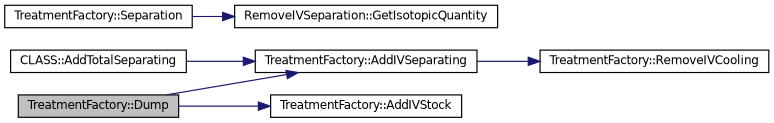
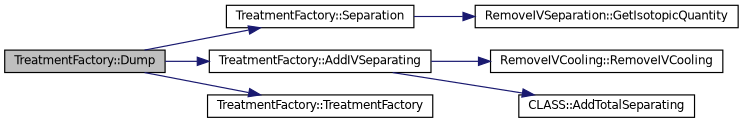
none -> (197, 40)
(215, 61) -> (457, 83)
(654, 61) -> (607, 61)
(366, 106) -> (320, 106)
